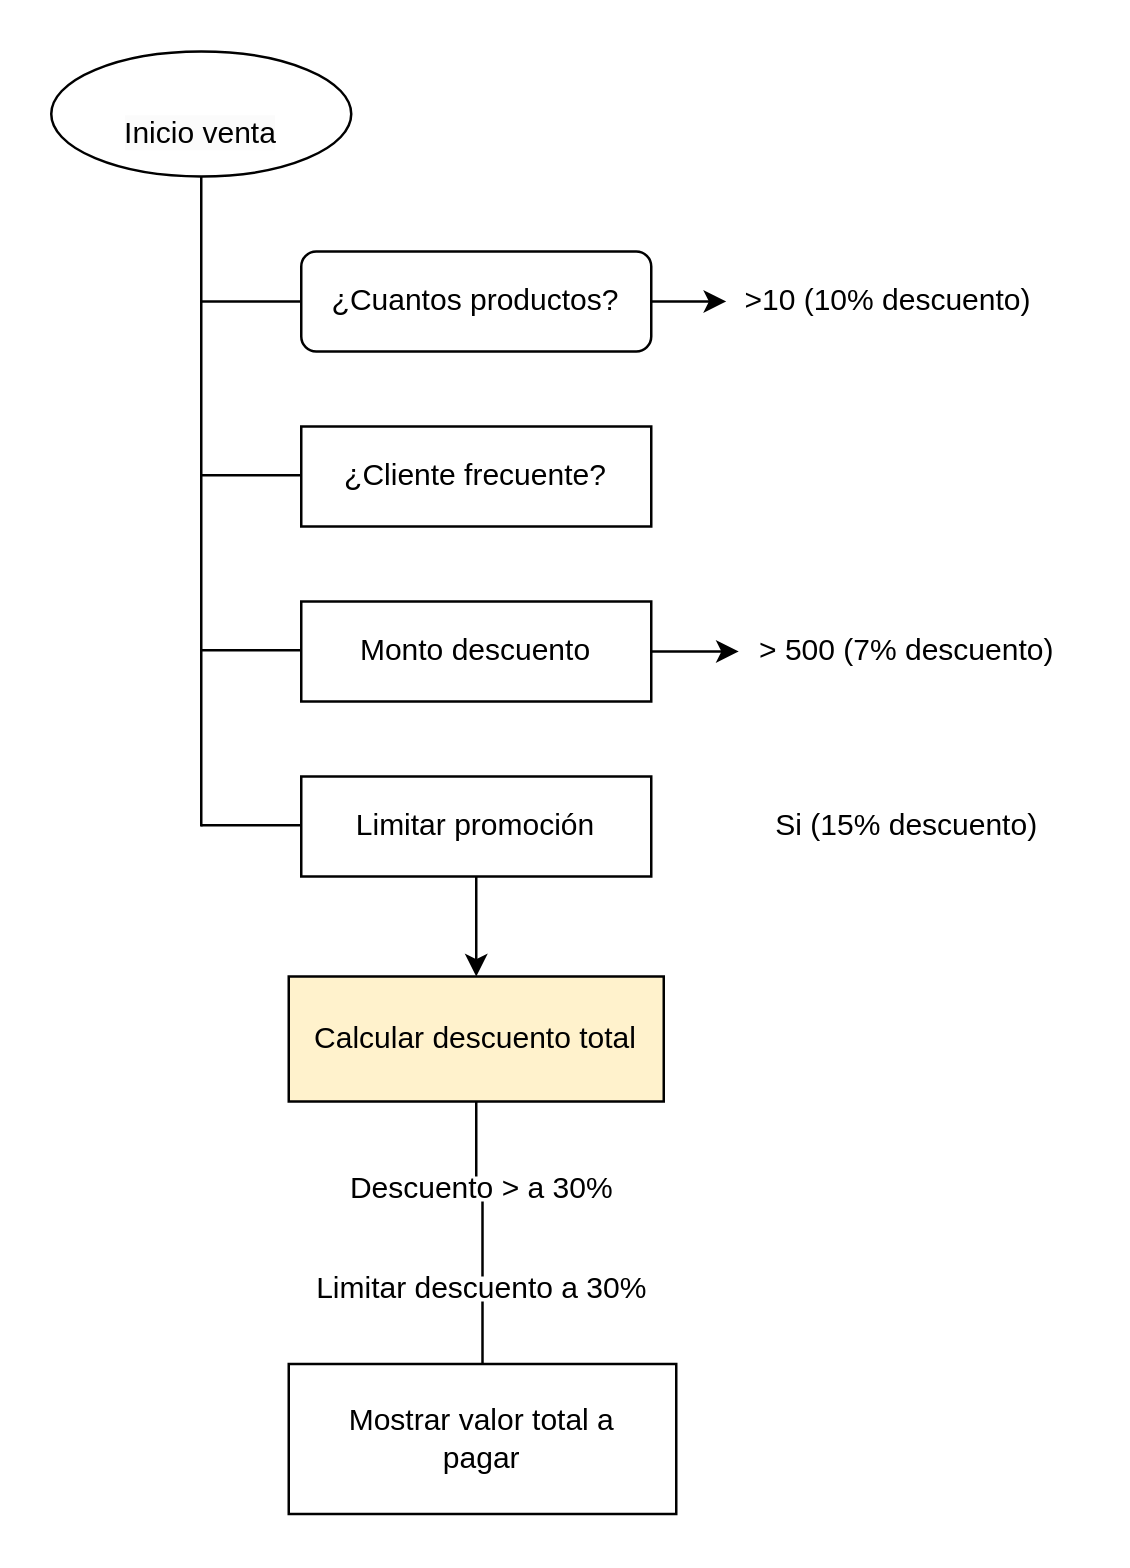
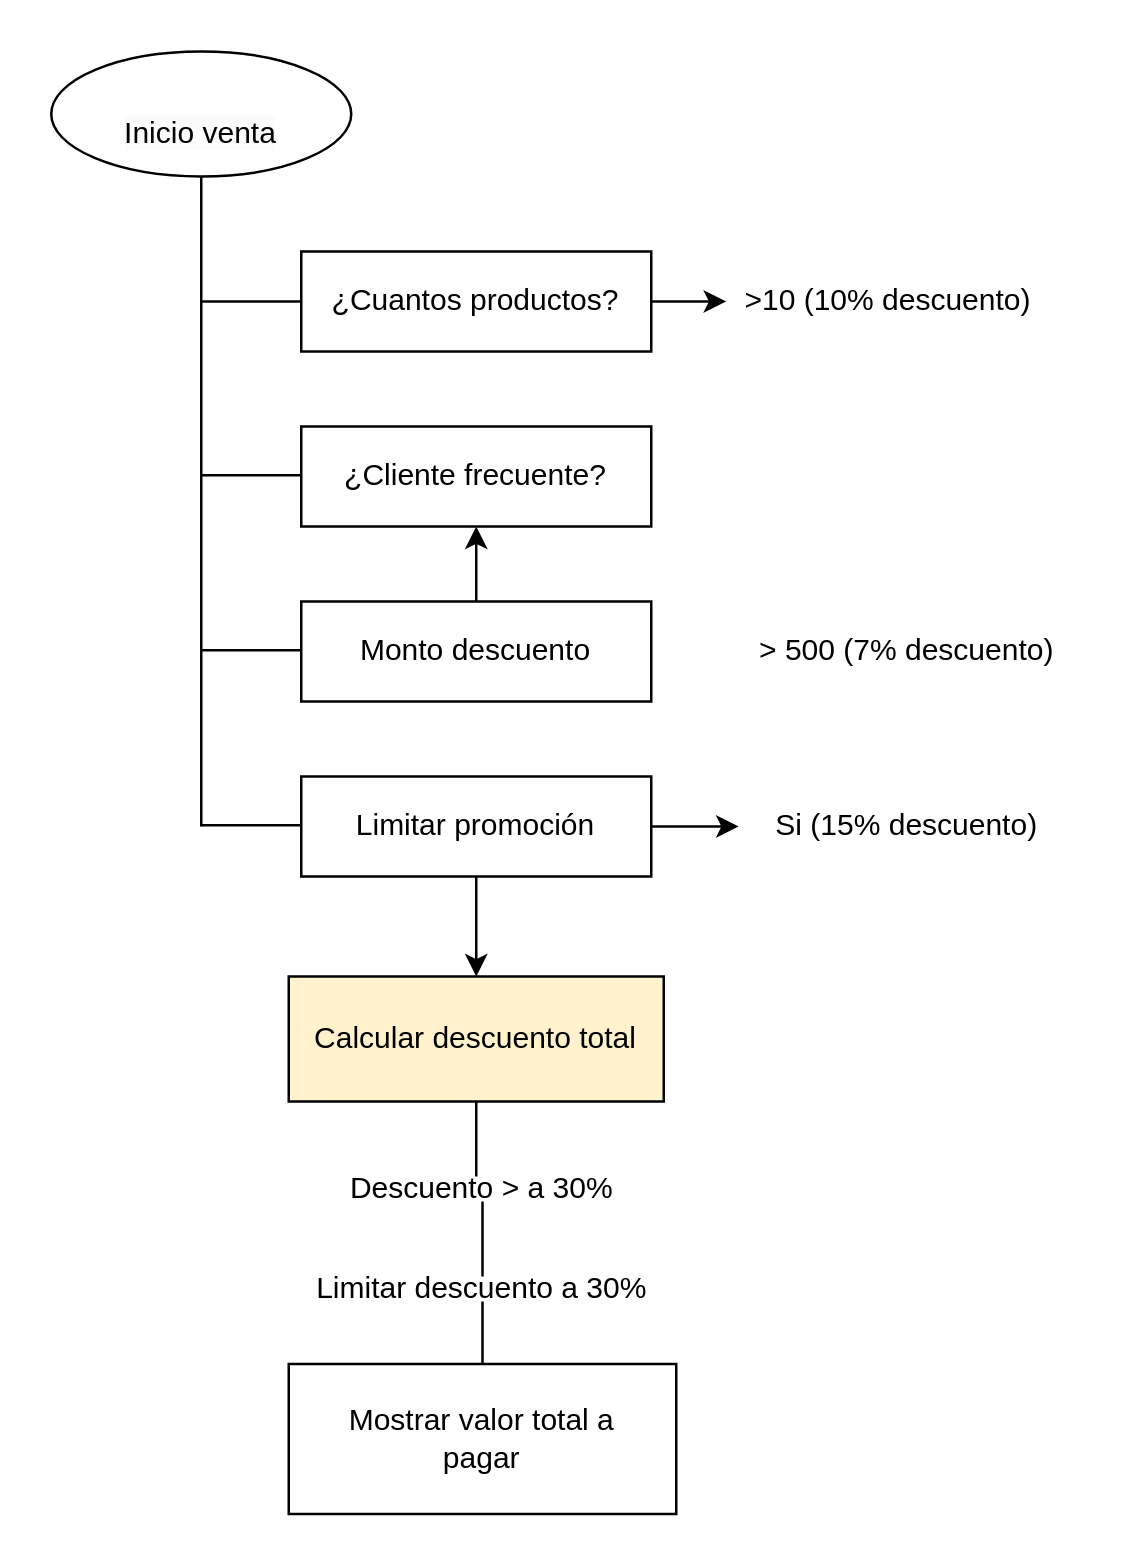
(476, 301) -> (476, 301)
(687, 651) -> (476, 572)
none -> (687, 826)
